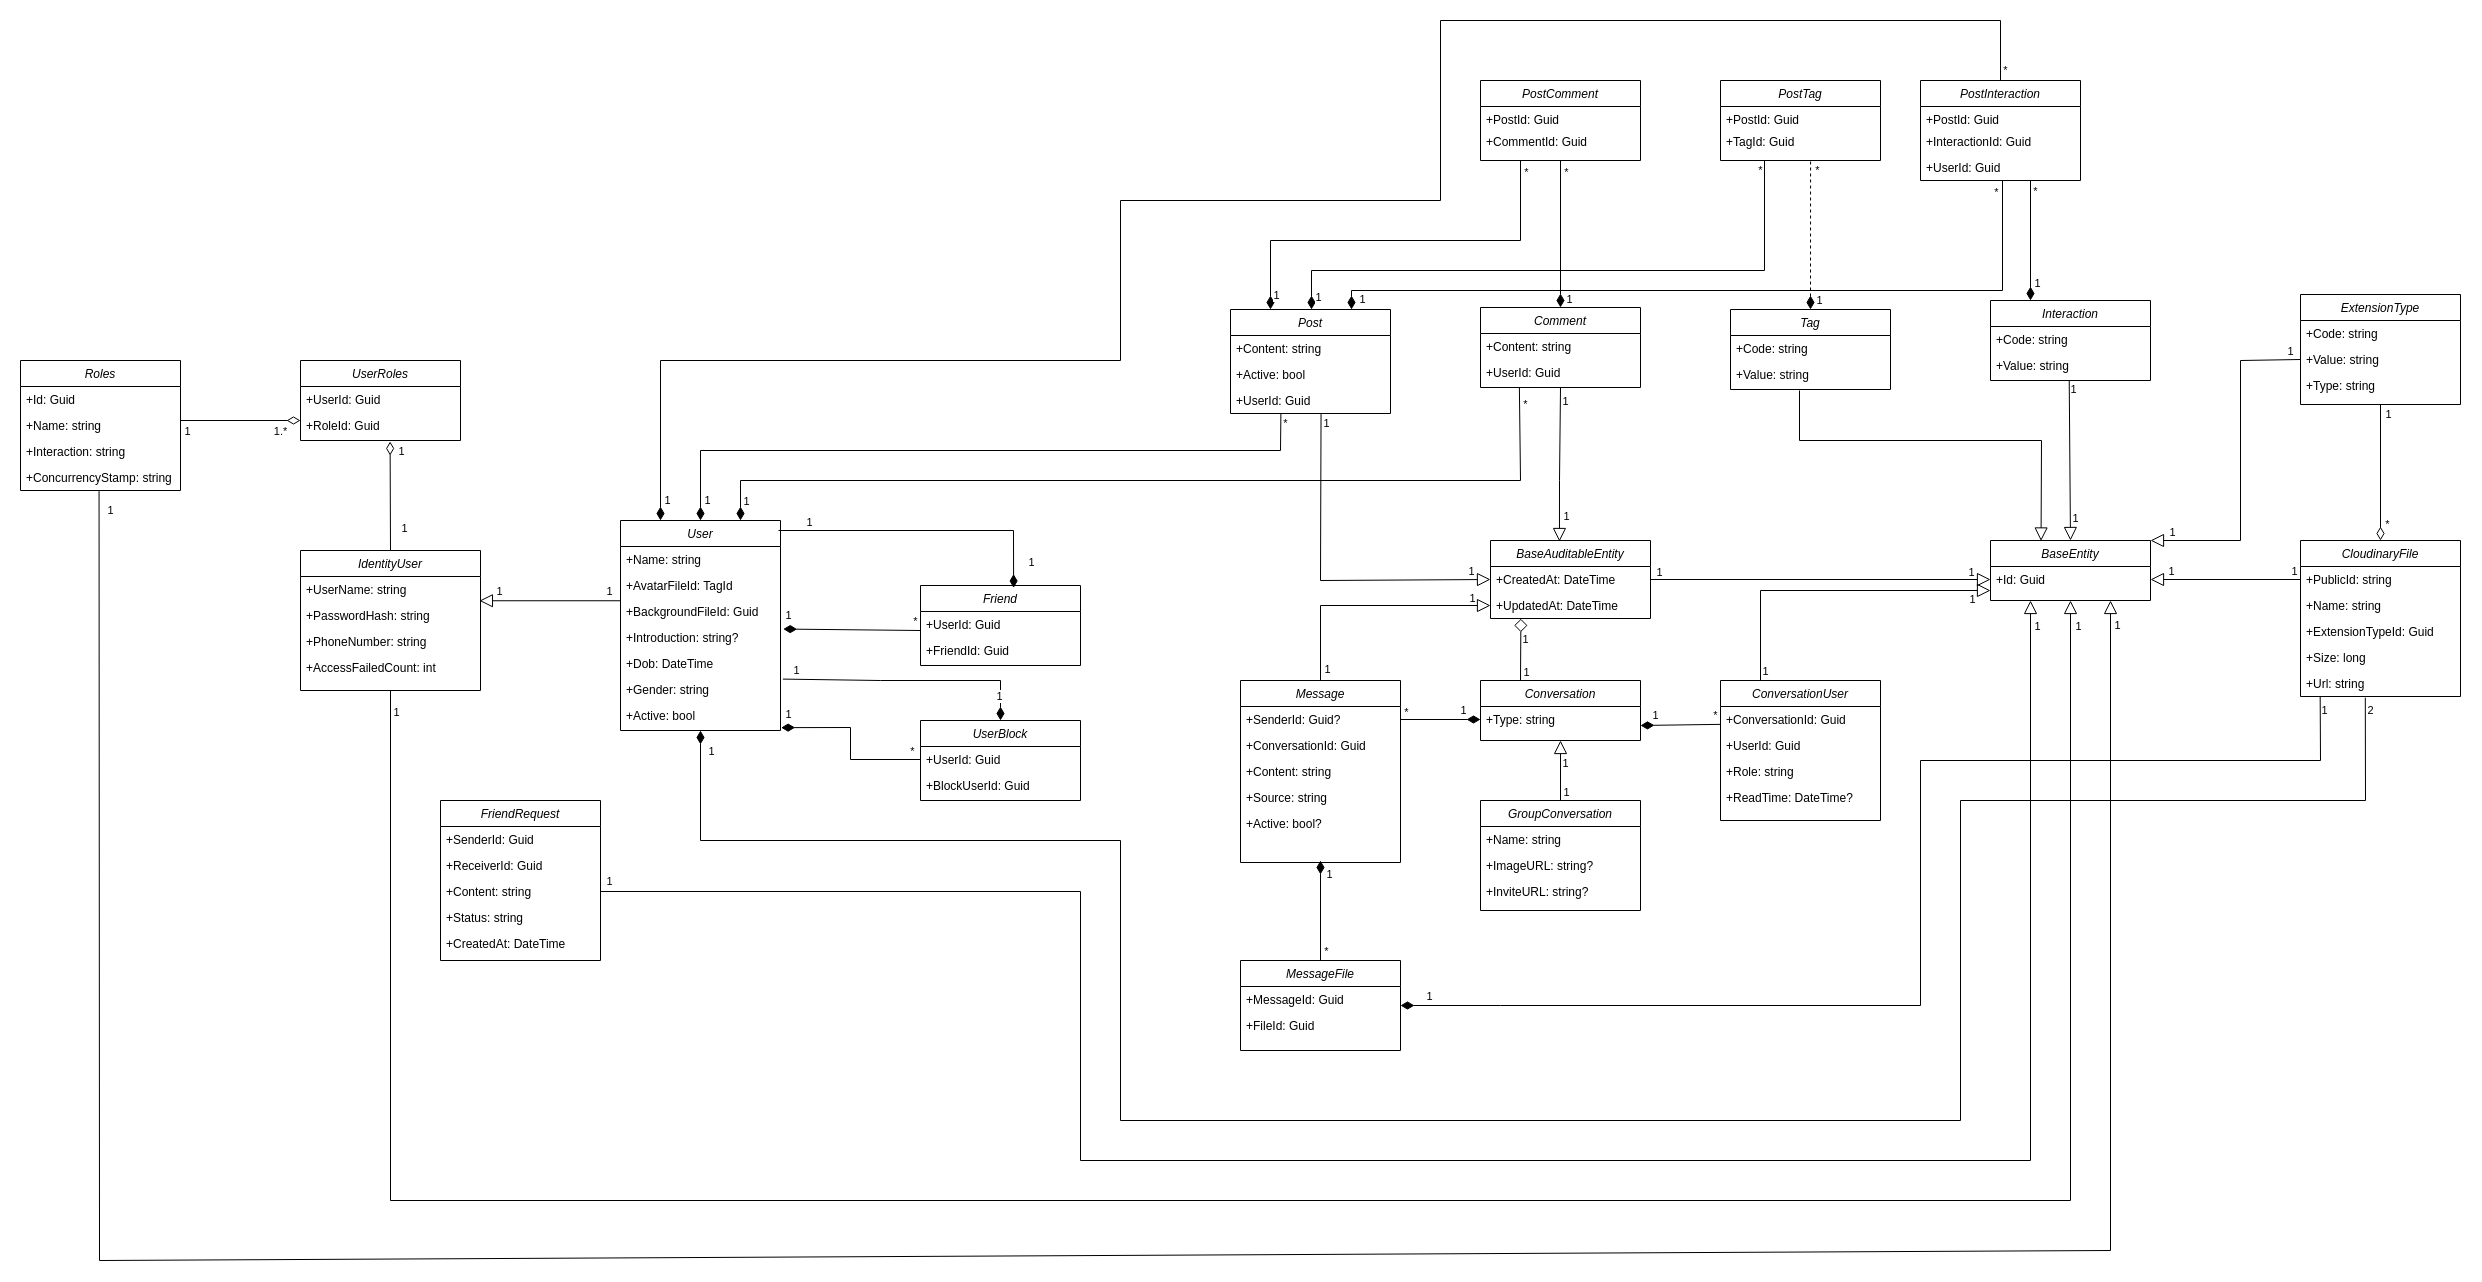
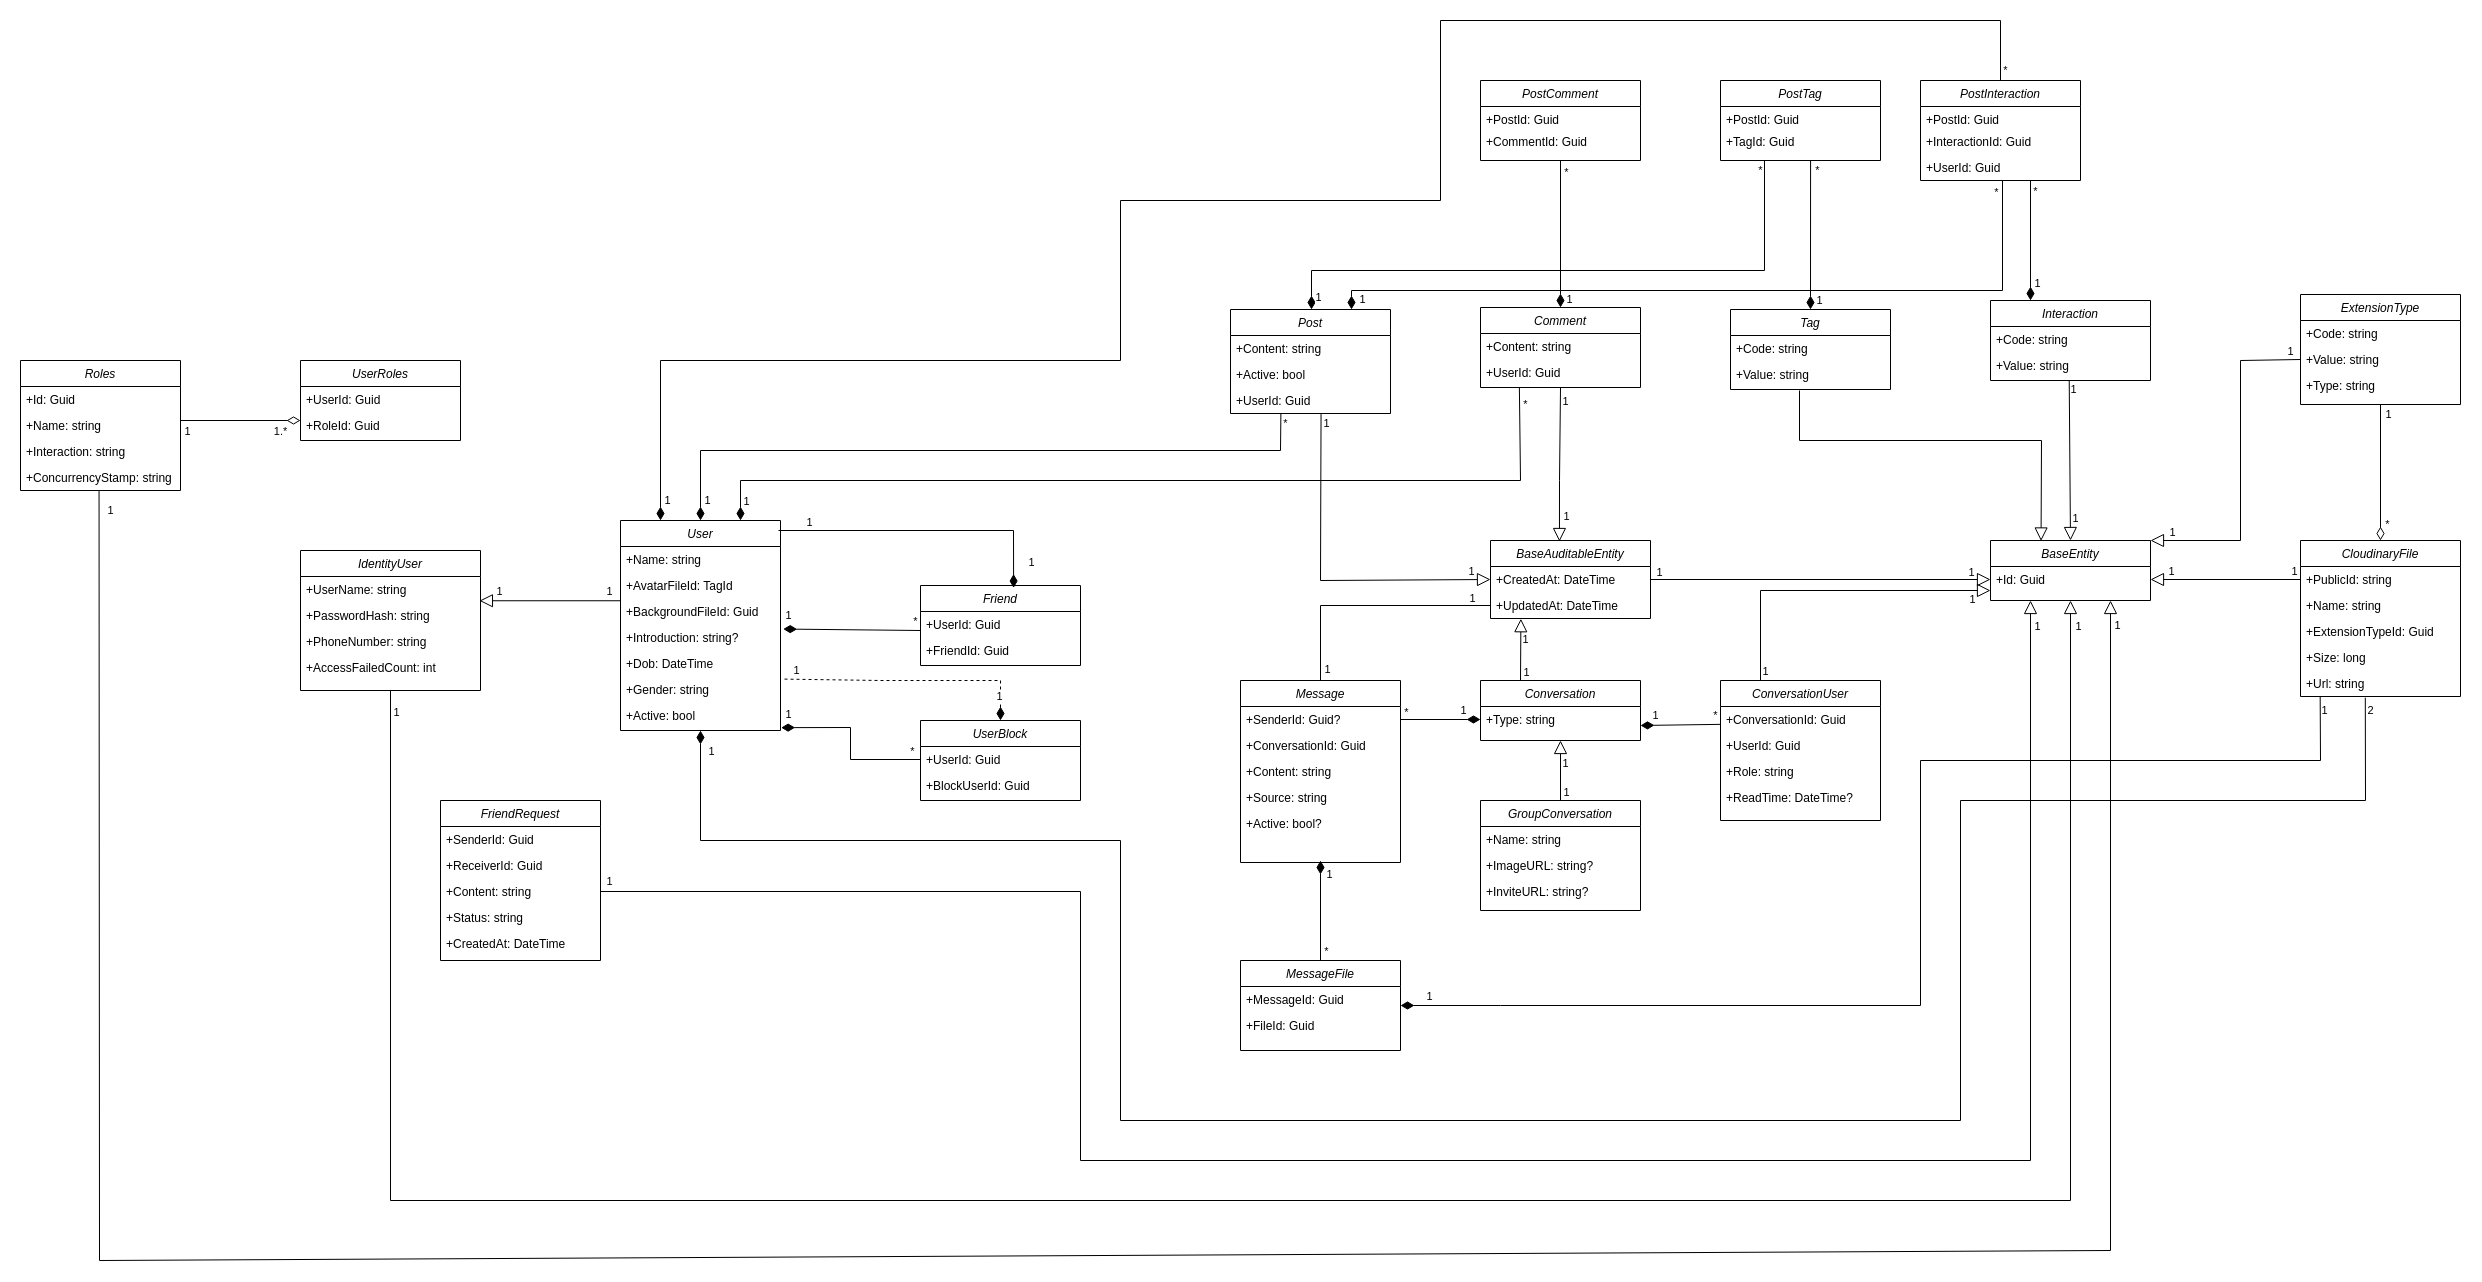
(1811, 229) -> (1811, 229)
(1407, 241) -> none
(390, 502) -> none
(1476, 606) -> (1482, 606)
(1521, 632) -> (1521, 633)
(898, 681) -> (898, 681)
